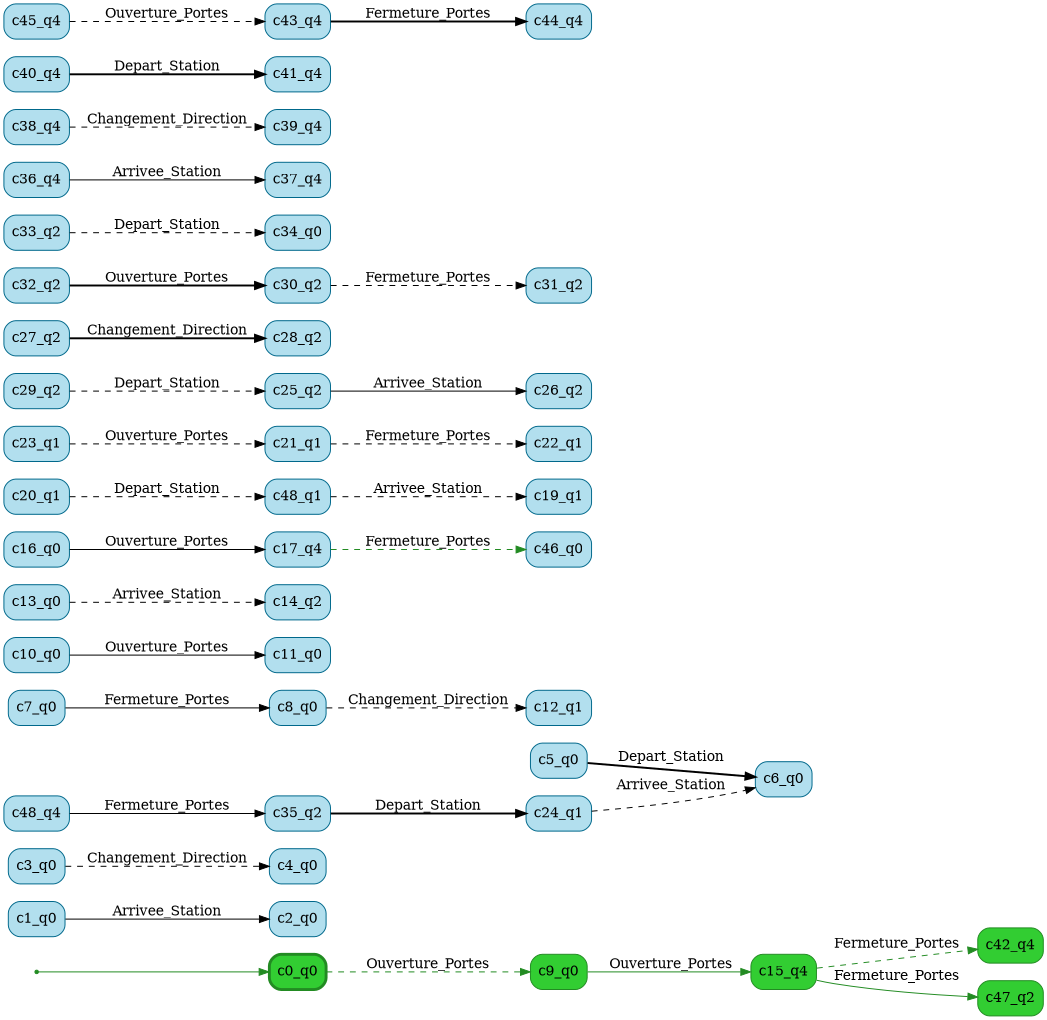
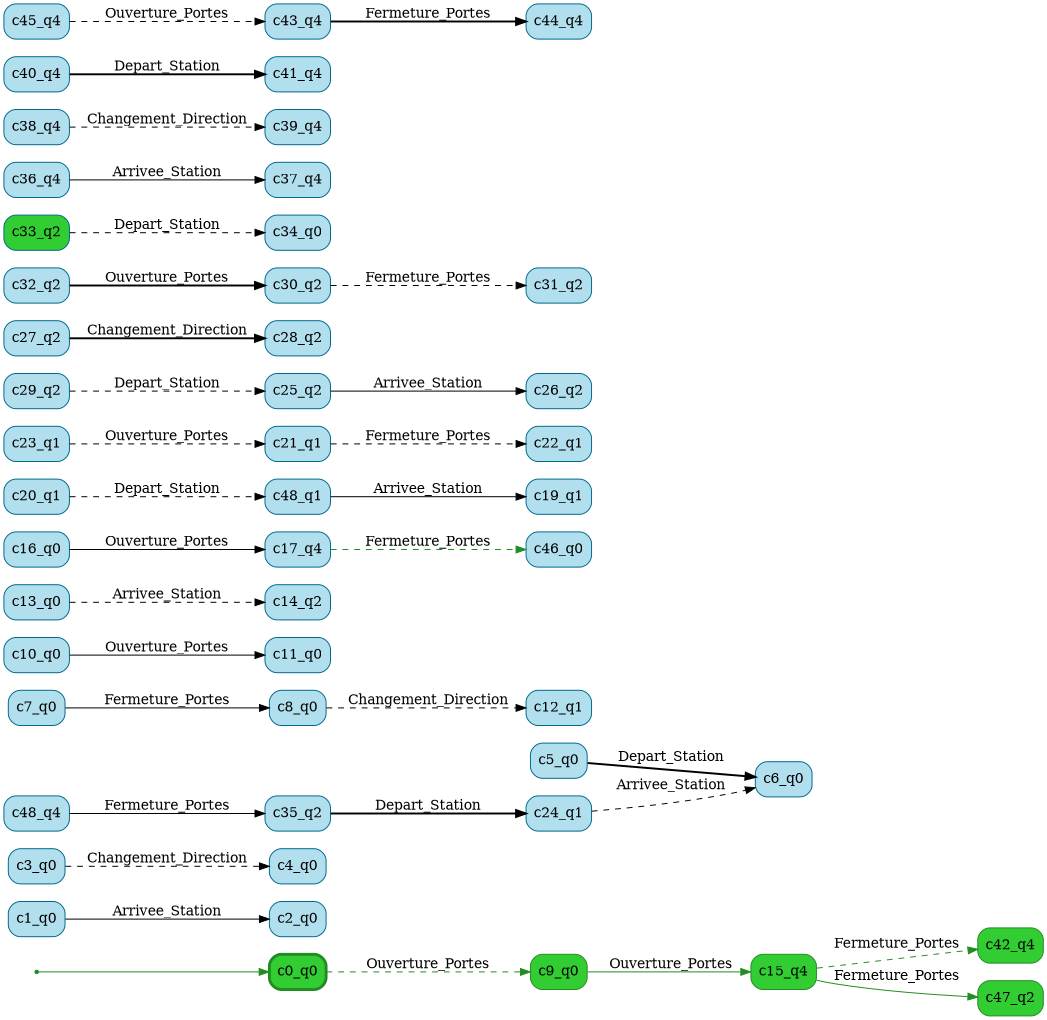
(37, 233) -> (37, 233)
(423, 497) -> (423, 497)
